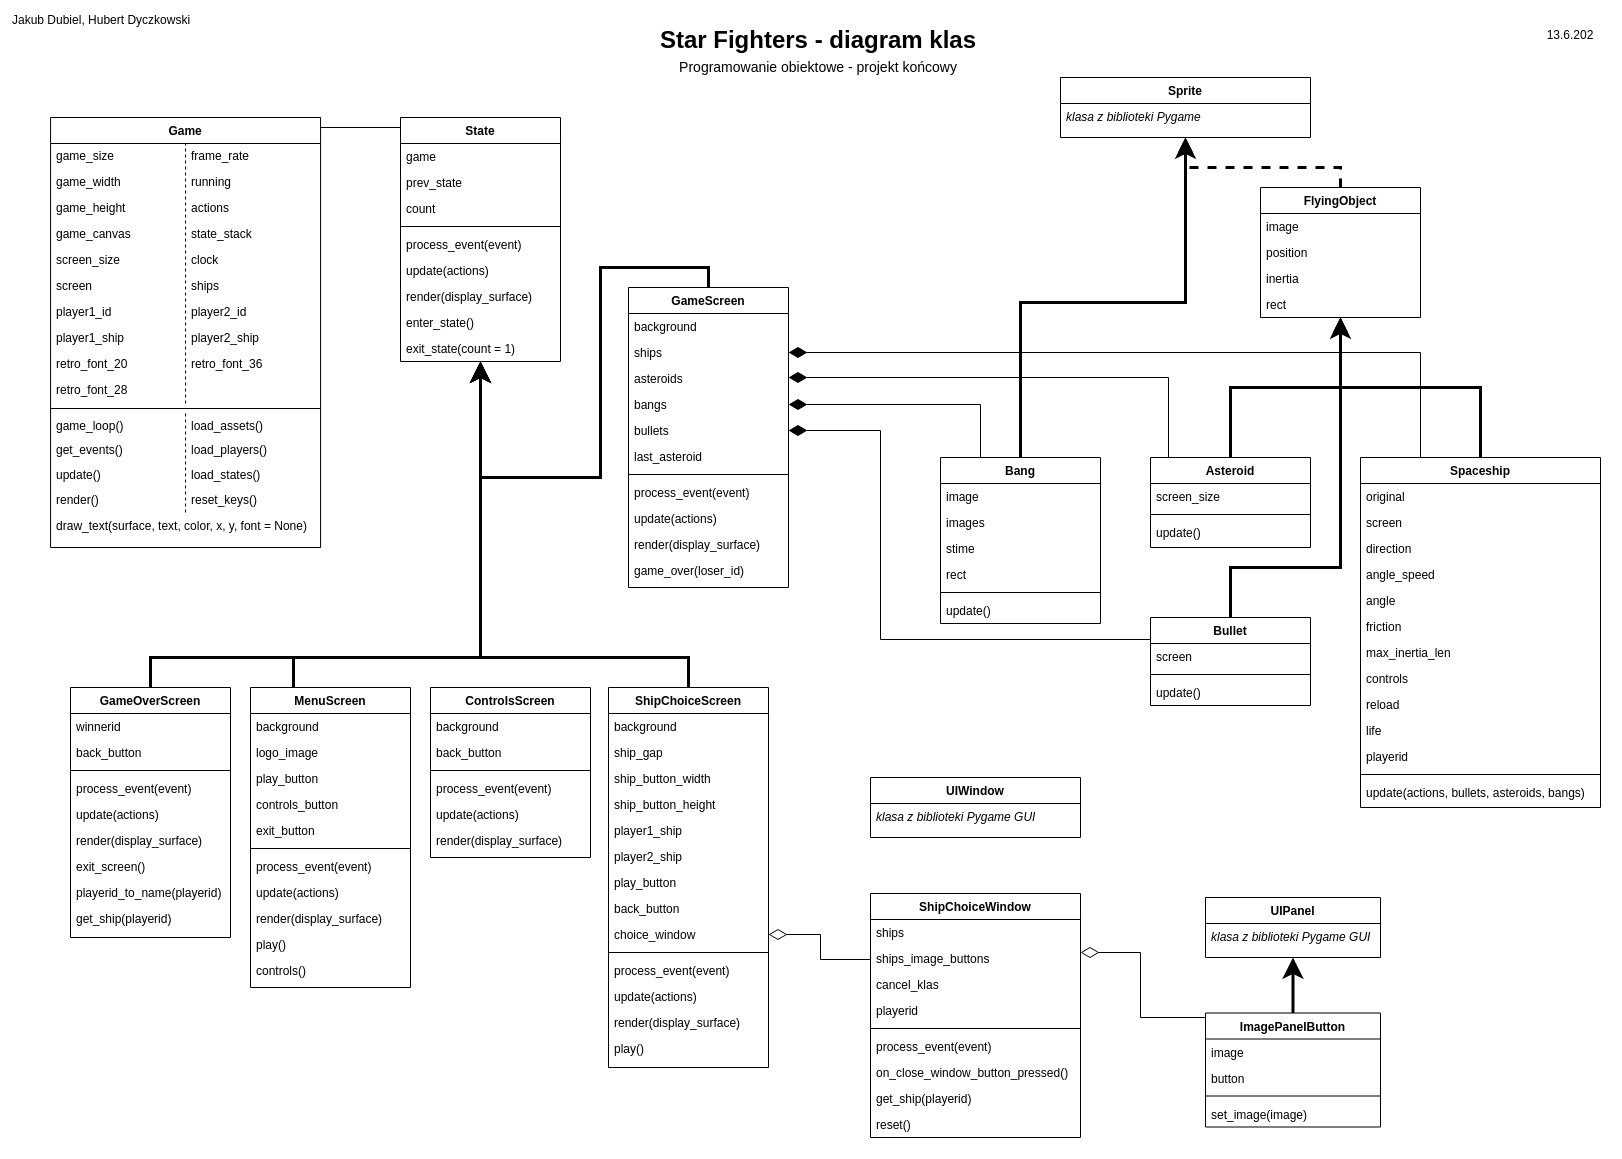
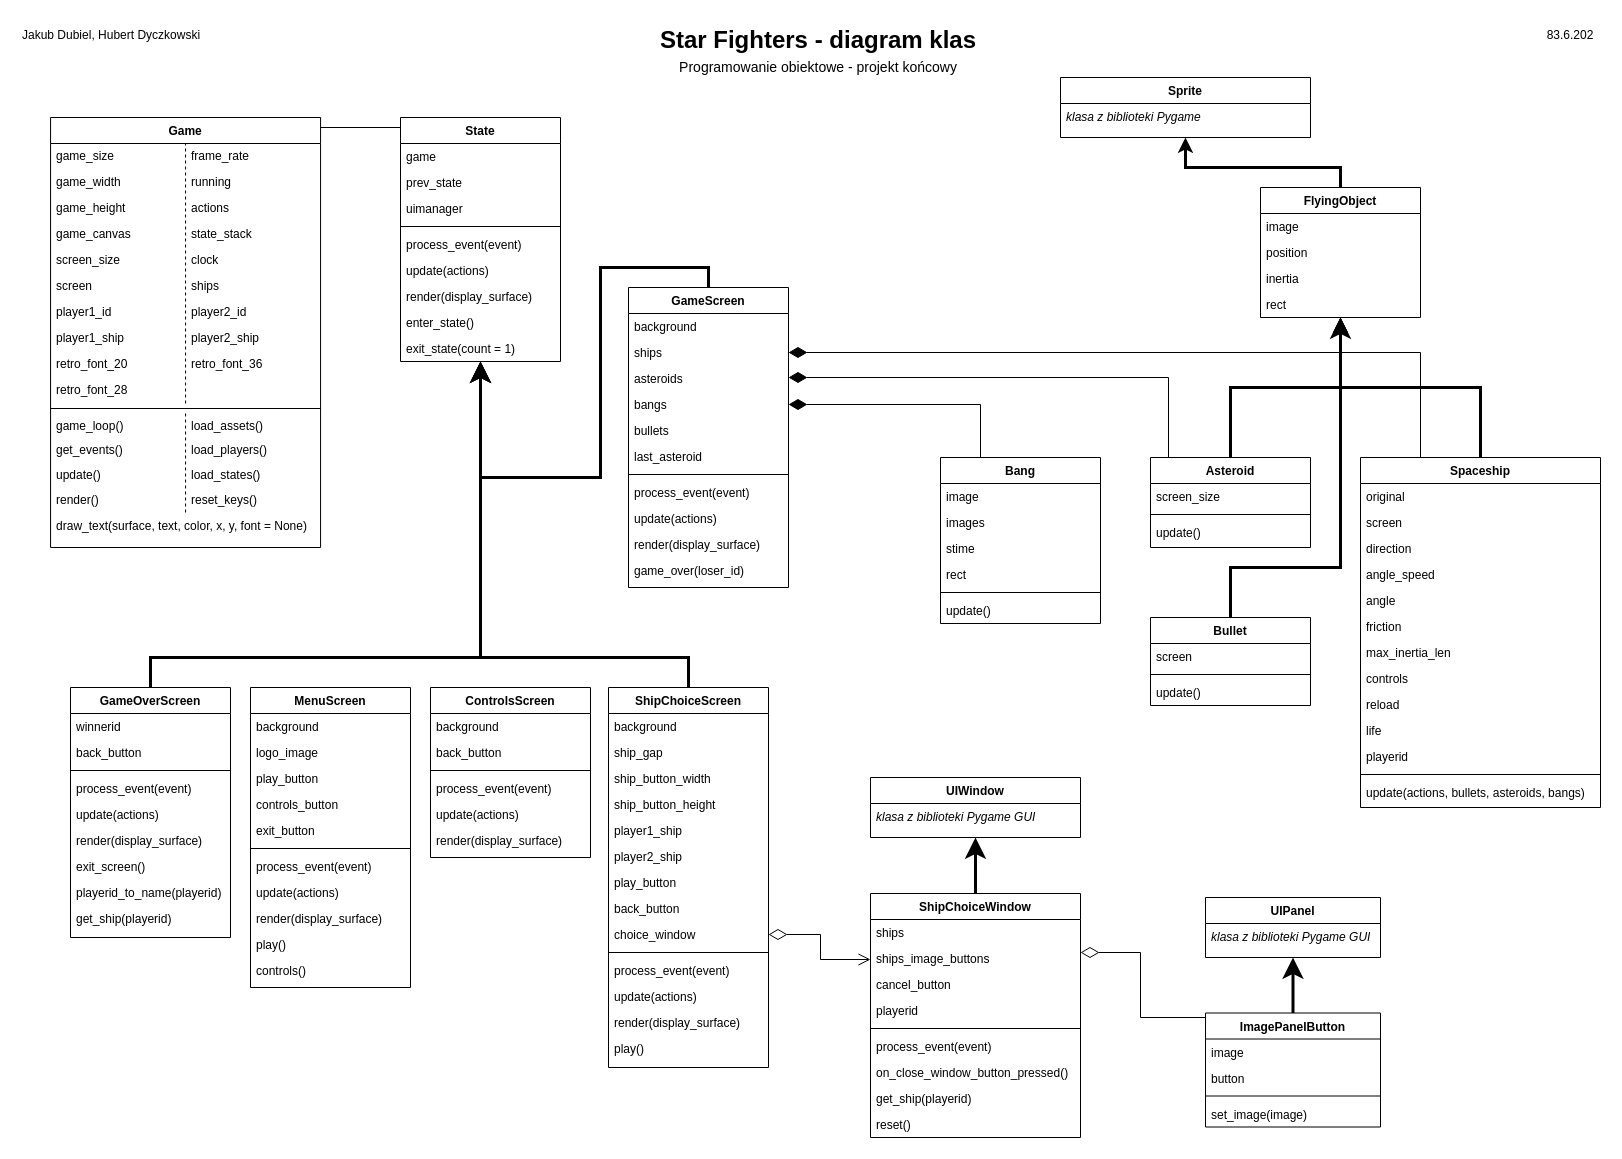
(181, 21) -> (191, 36)
(1571, 36) -> (1571, 36)
(1270, 168) -> (1270, 168)
(423, 209) -> (435, 209)
(1092, 303) -> none
(881, 633) -> none
(294, 674) -> none
none -> (976, 873)
(864, 960) -> (864, 960)
(910, 985) -> (918, 985)
